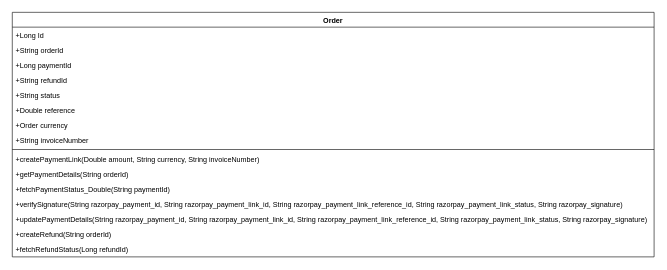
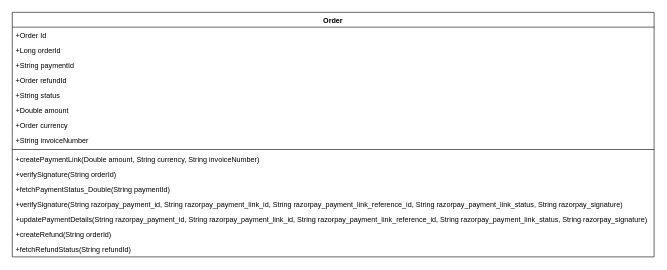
(31, 35) -> (33, 35)
(44, 50) -> (41, 50)
(45, 65) -> (48, 65)
(46, 80) -> (45, 80)
(48, 110) -> (42, 110)
(80, 175) -> (76, 175)
(81, 250) -> (84, 250)
